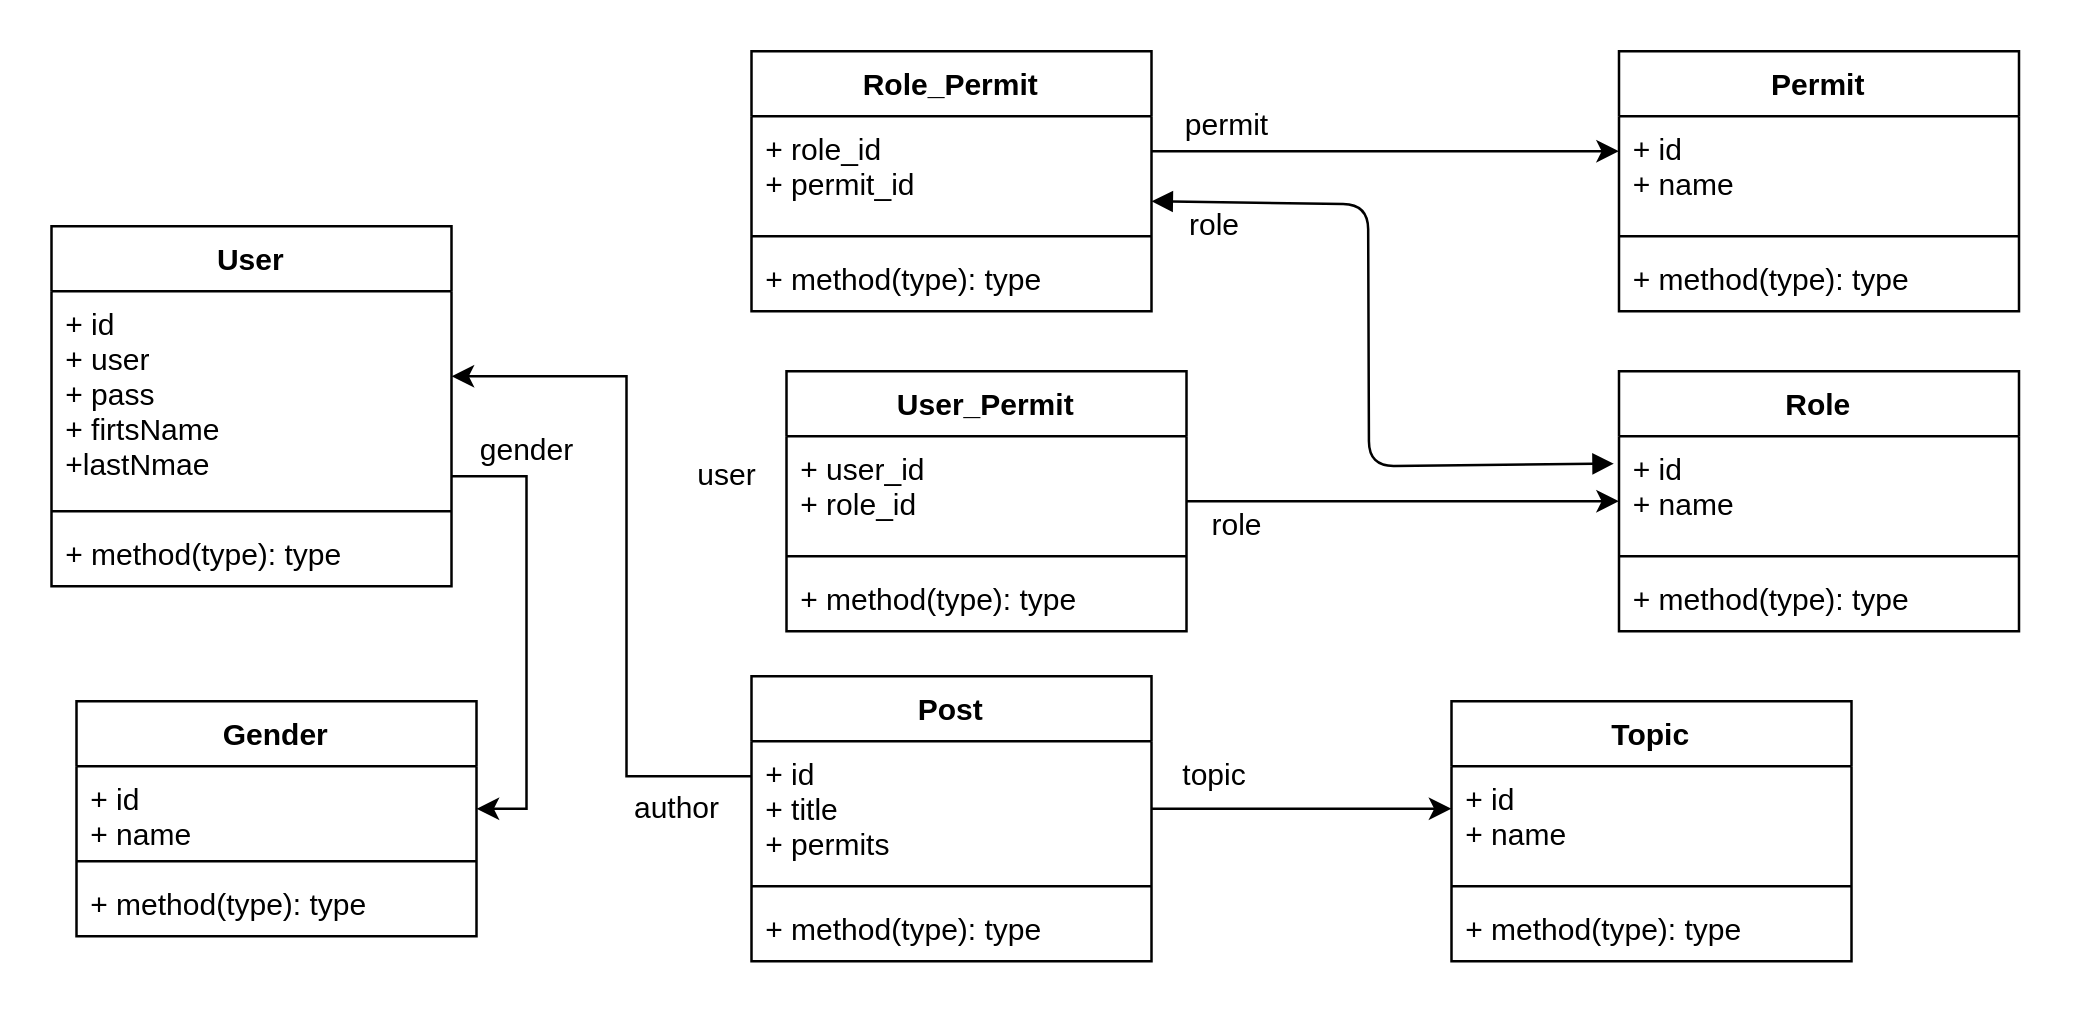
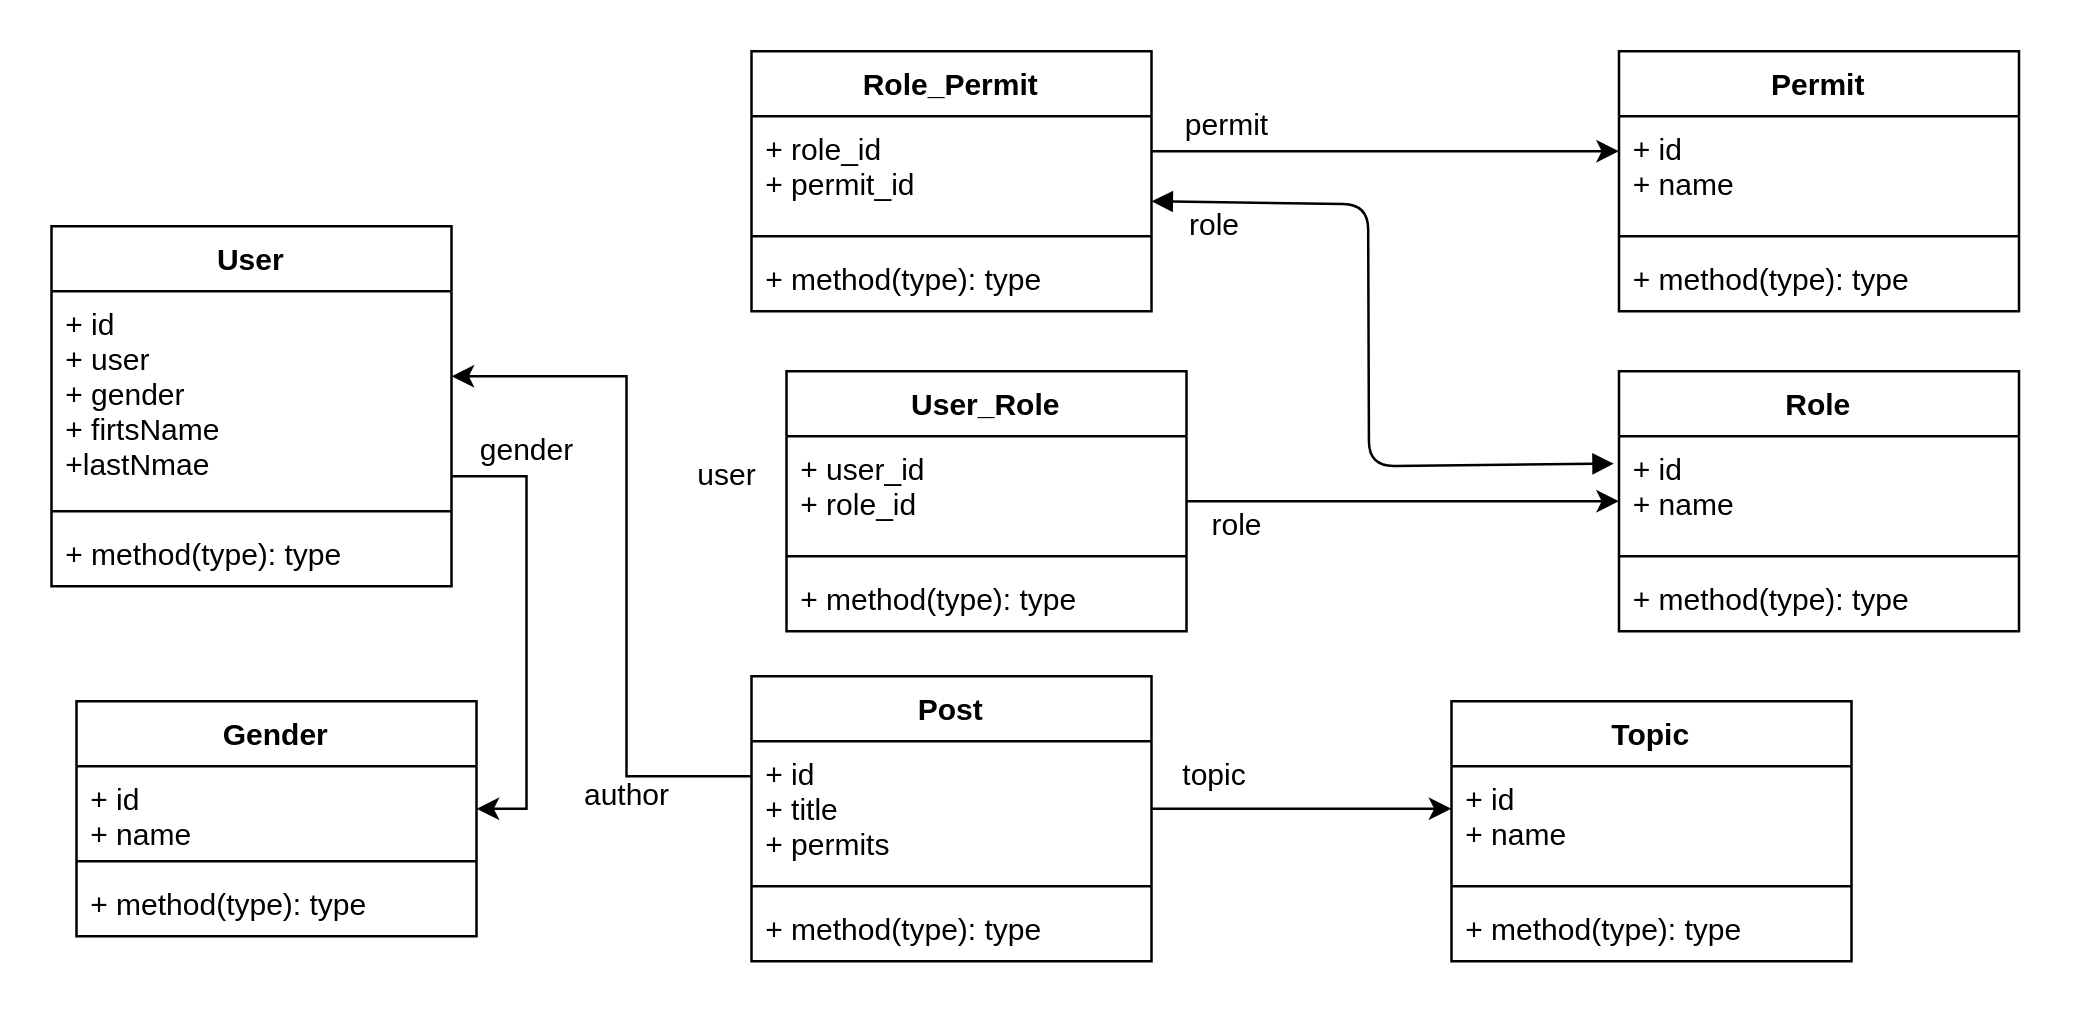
(91, 325) -> (91, 325)
(985, 405) -> (985, 405)
(676, 809) -> (626, 796)
